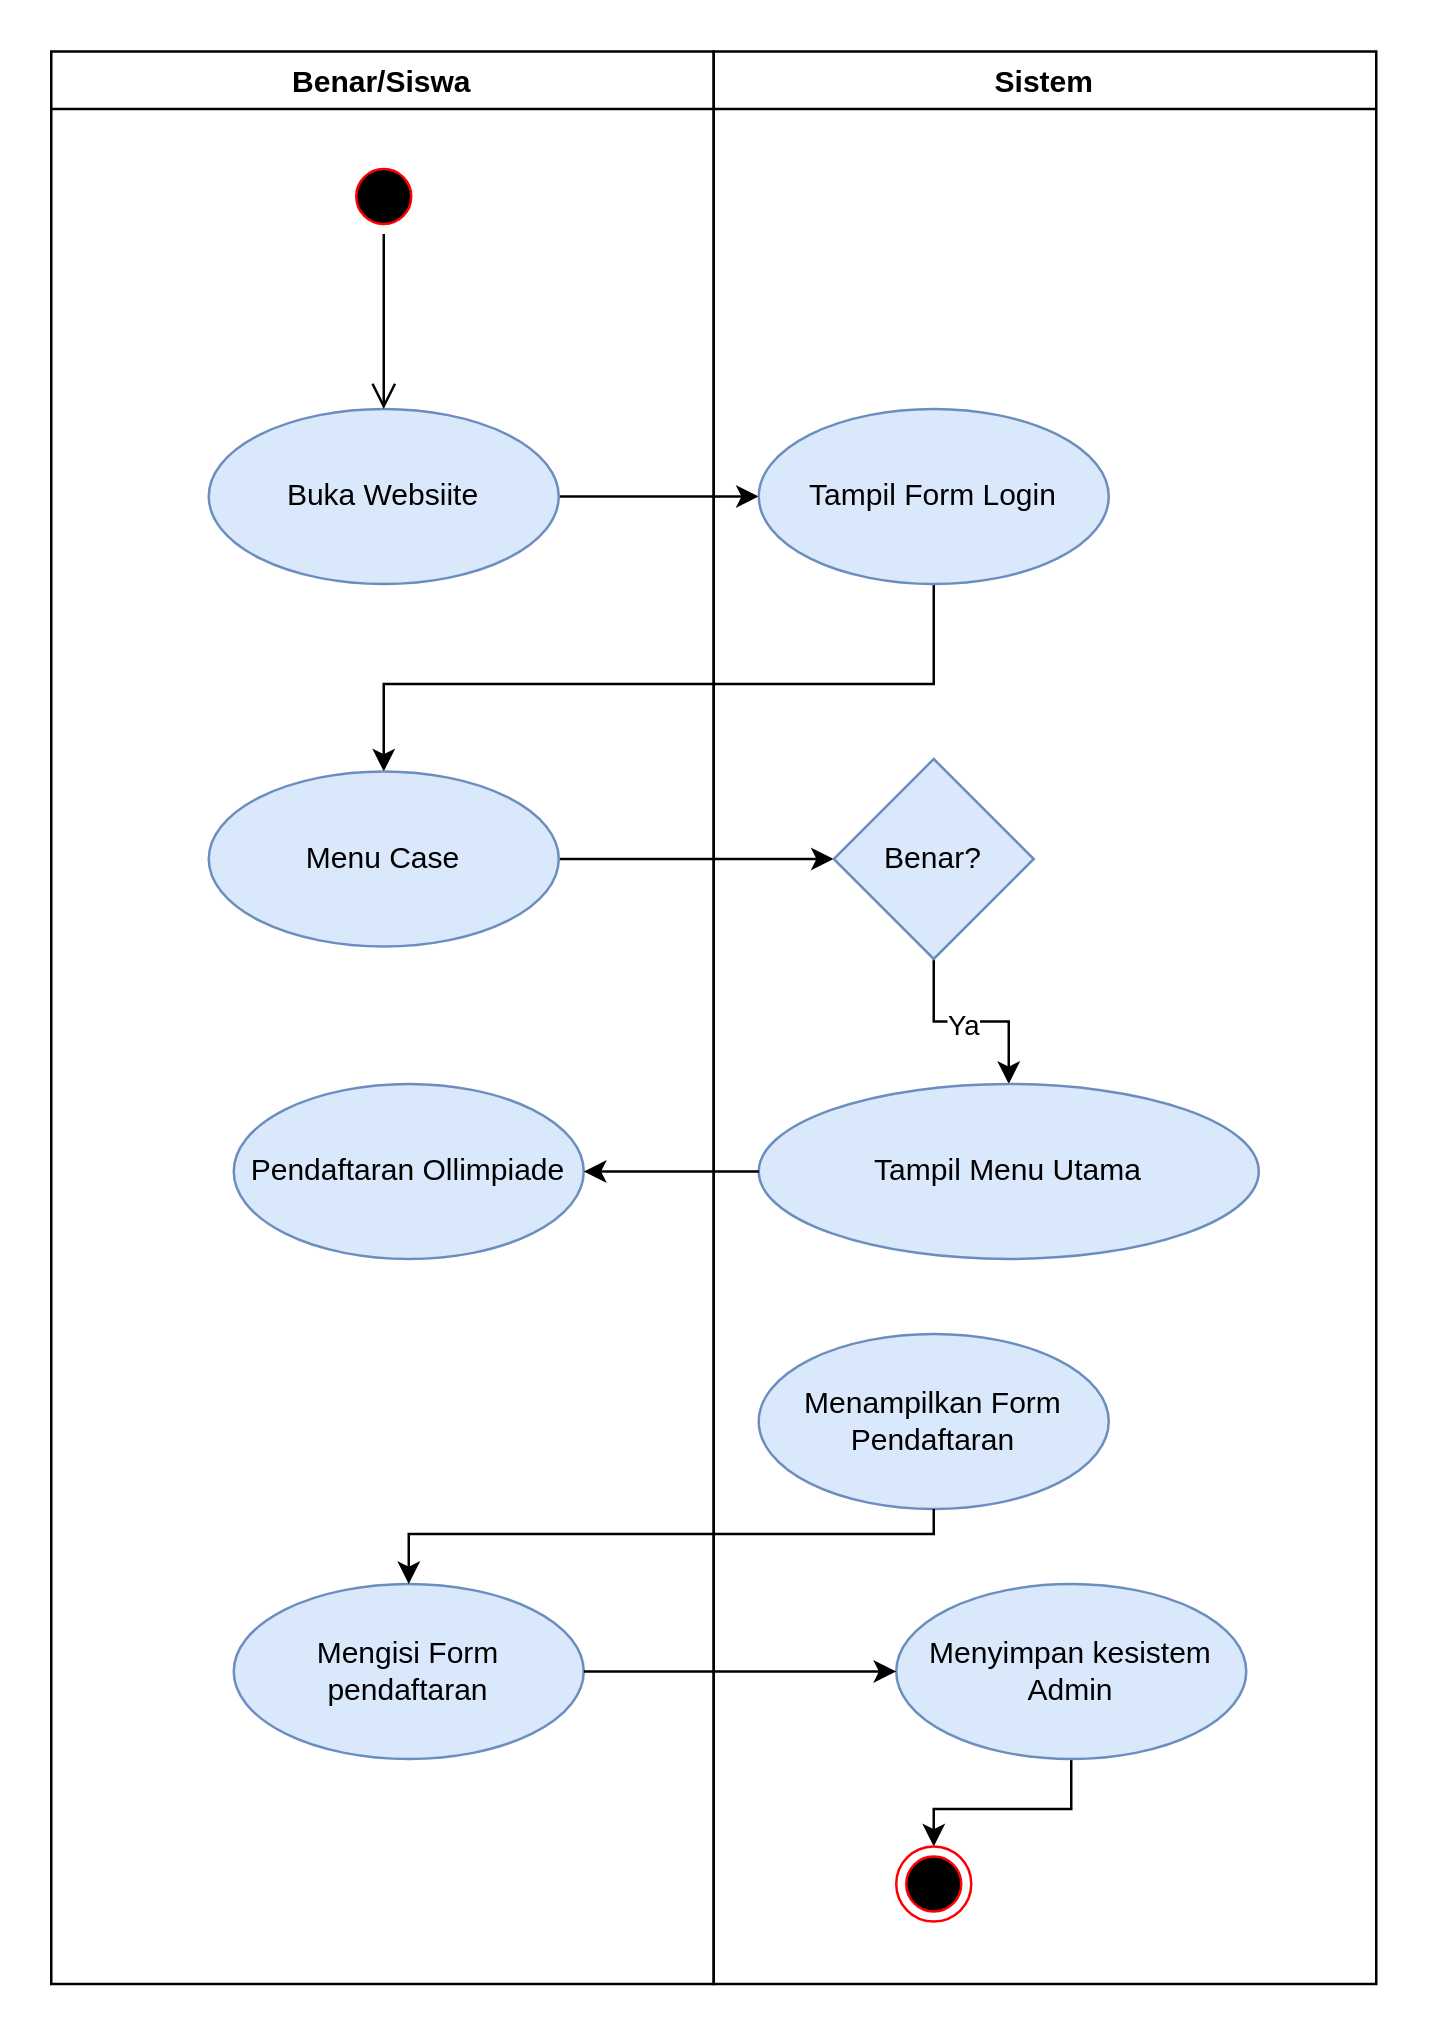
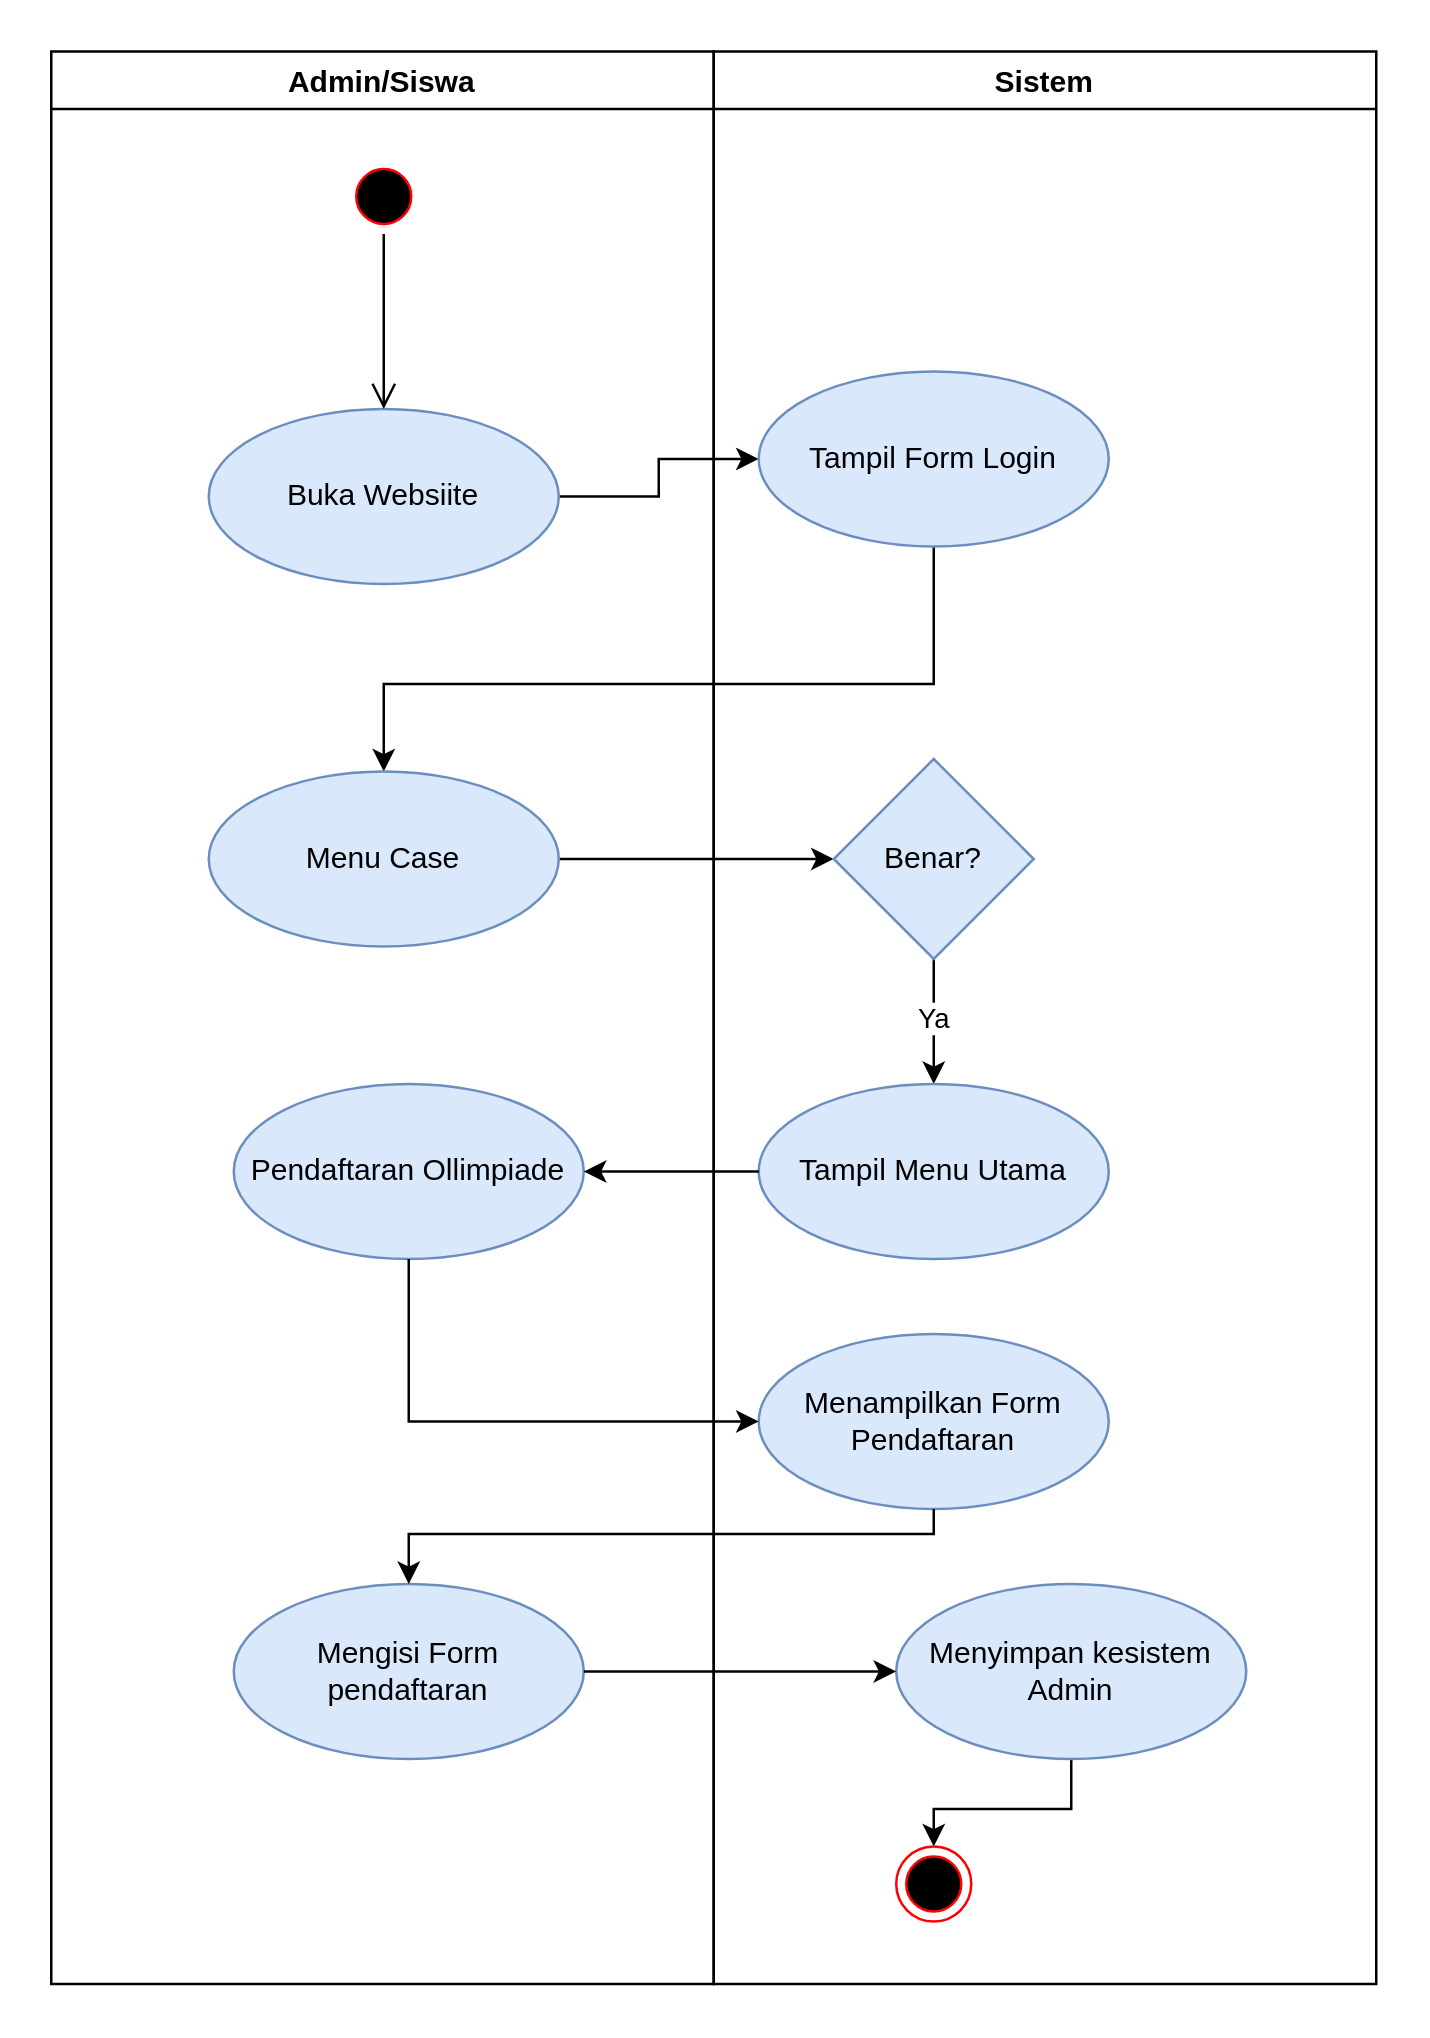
(381, 81) -> (381, 81)
(934, 496) -> (934, 459)
(1009, 1171) -> (934, 1171)
none -> (477, 1421)
